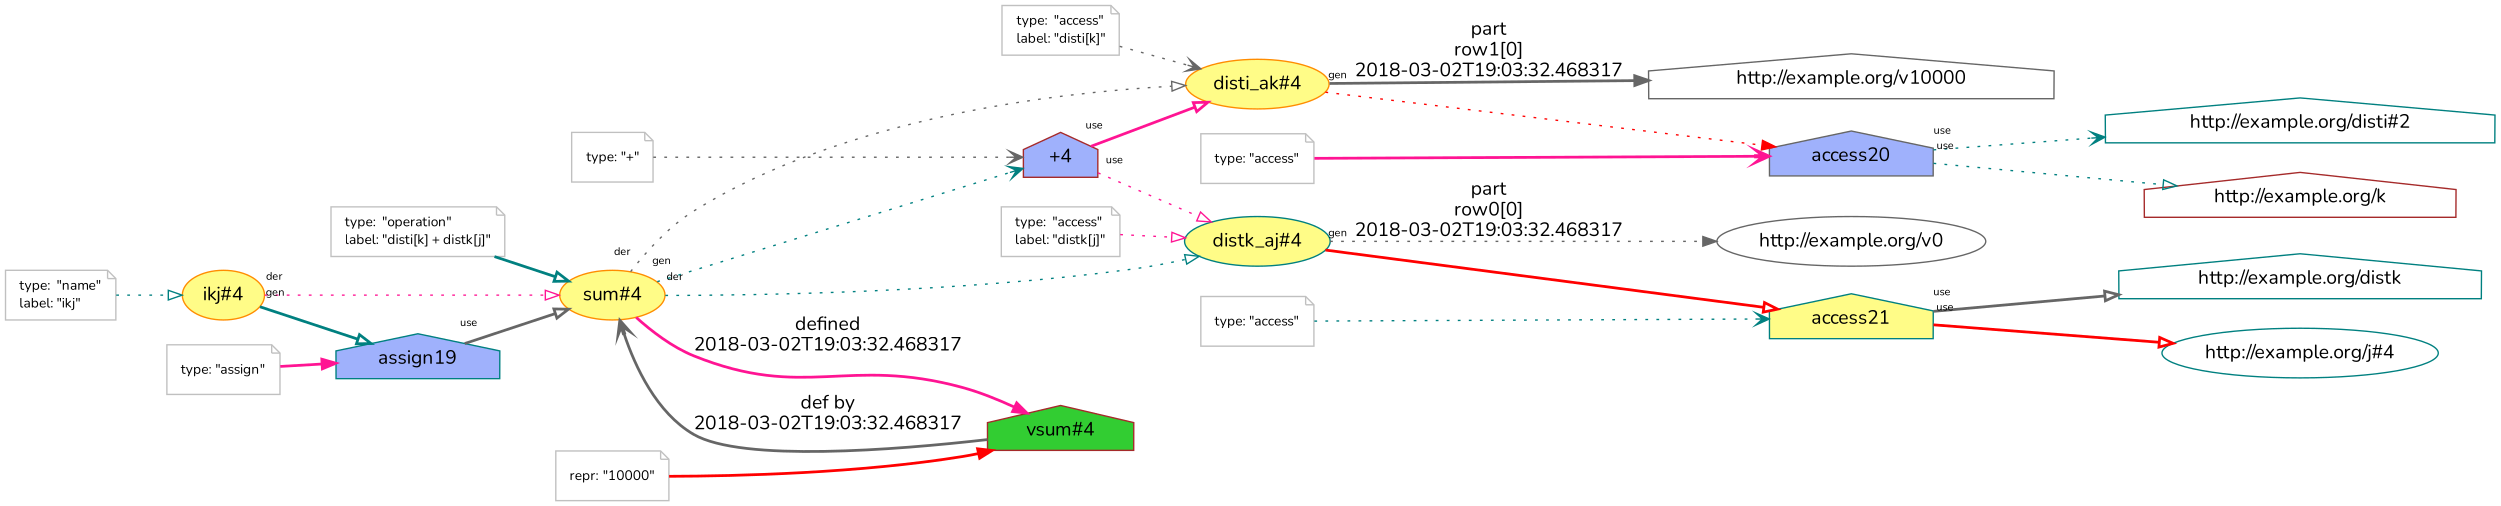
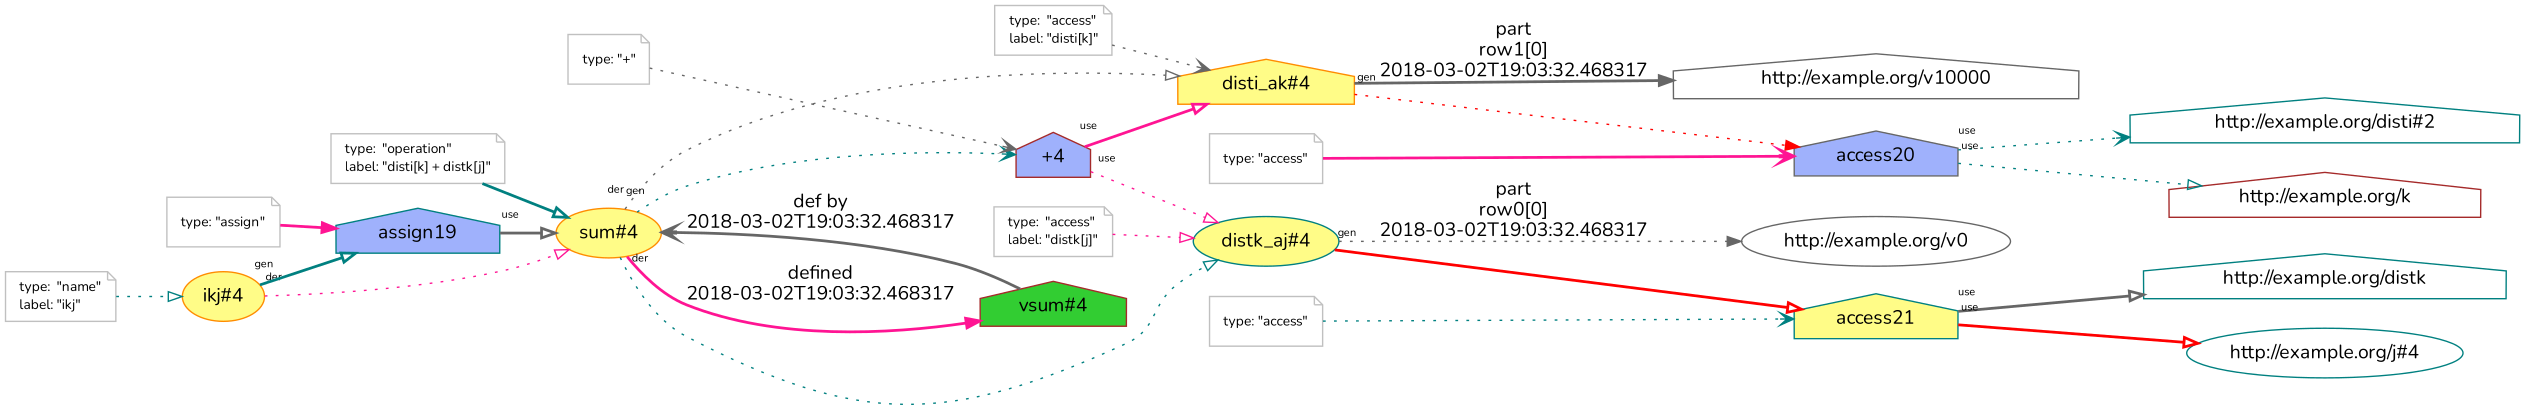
(1257, 84) -> (1266, 84)
(612, 476) -> none
